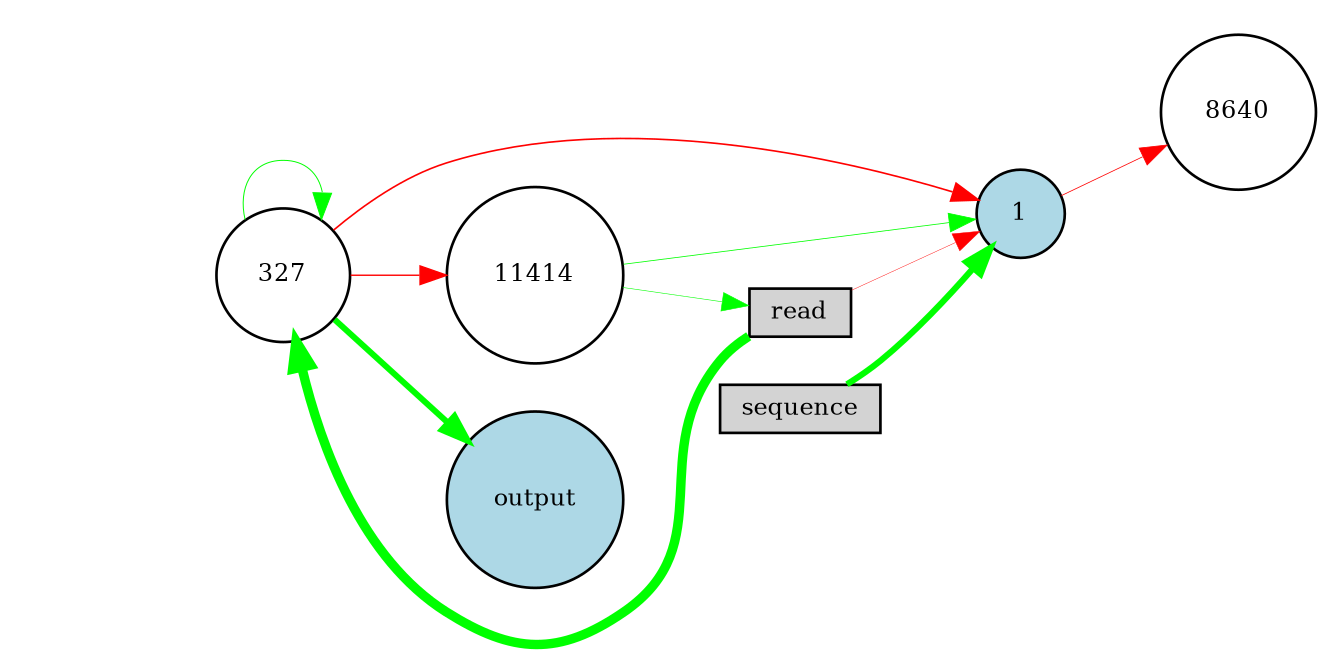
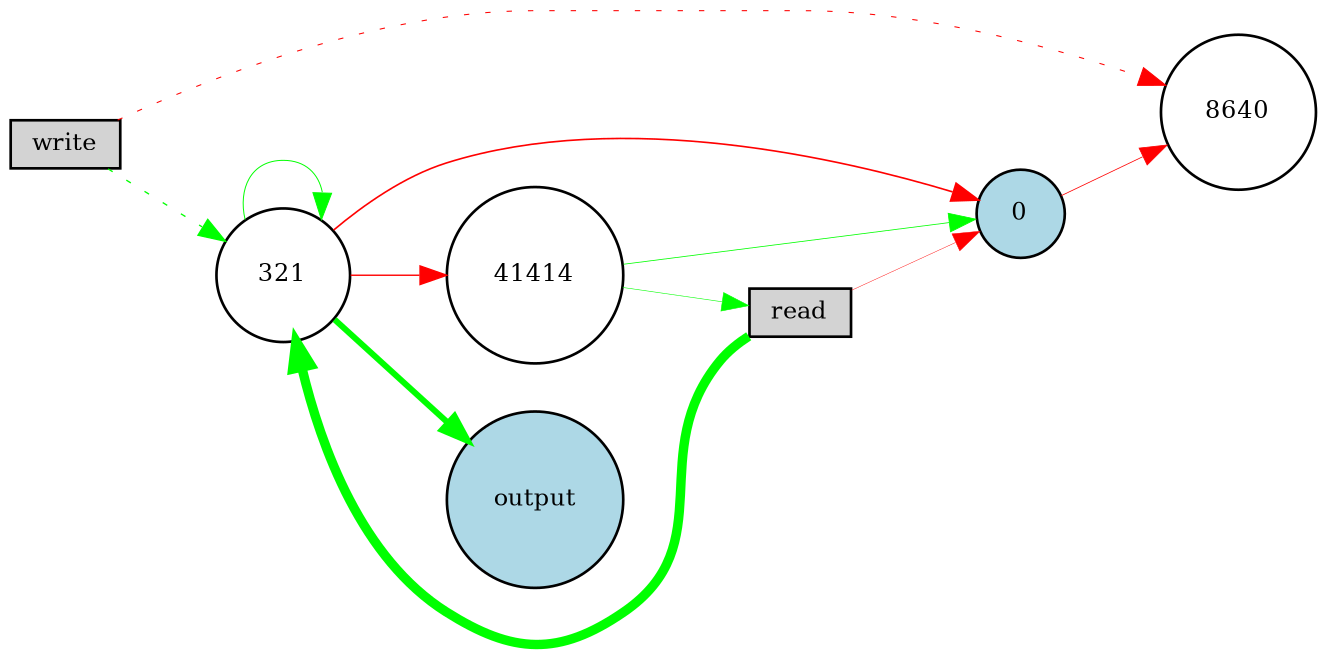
none -> (65, 144)
(1021, 214) -> (1021, 214)
(283, 275) -> (283, 275)
(535, 275) -> (535, 275)
(800, 409) -> none
